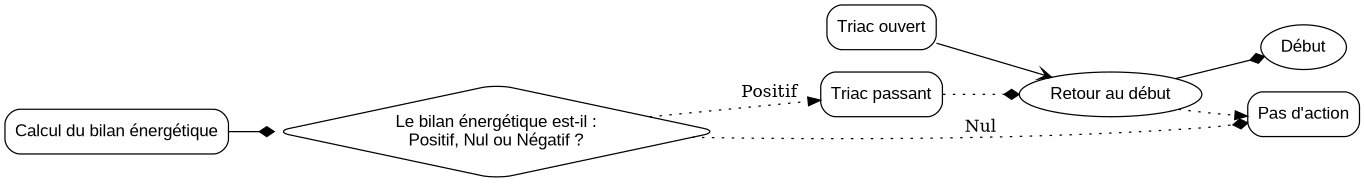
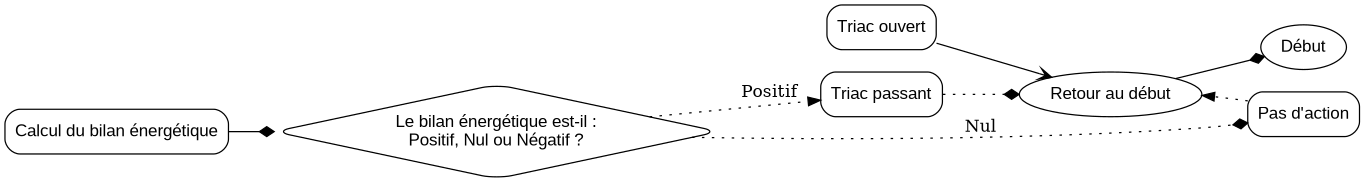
(1207, 113) -> (1231, 99)
